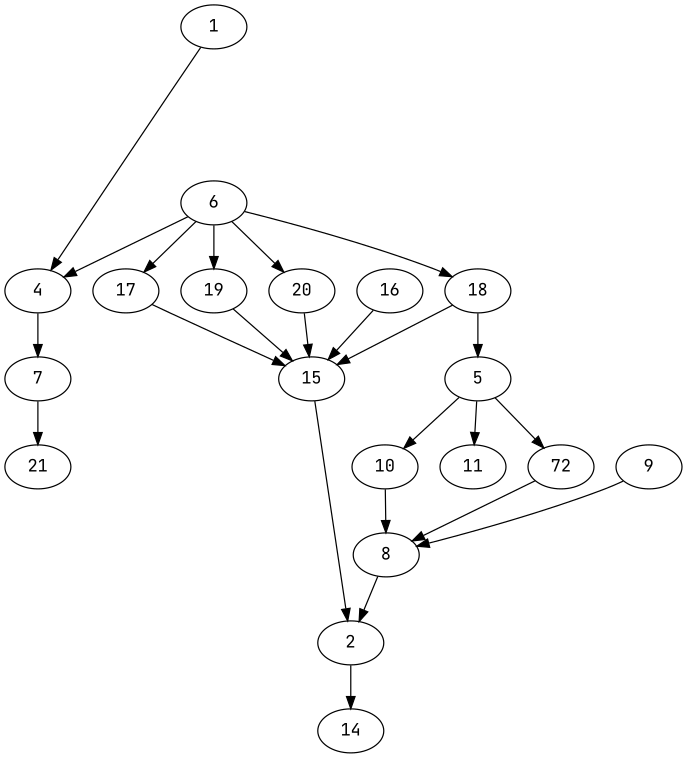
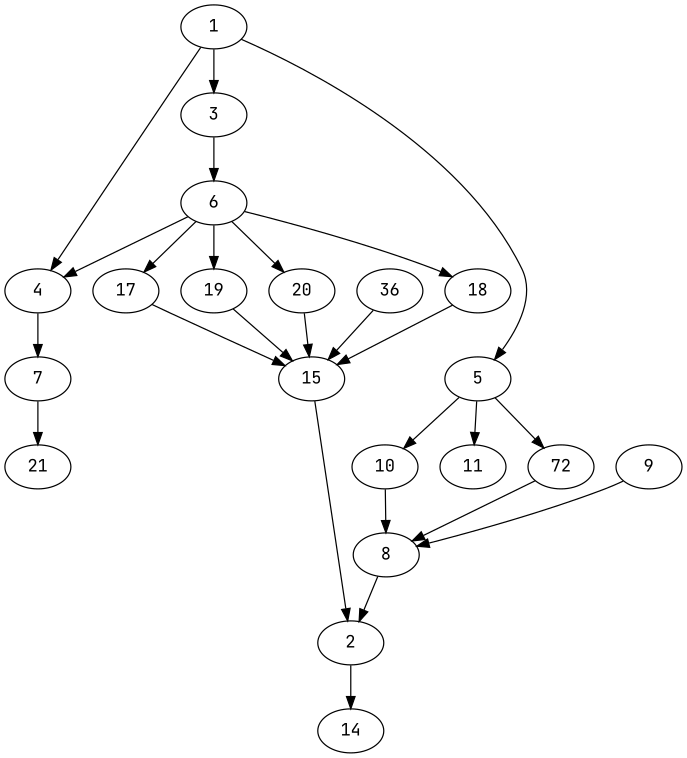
none -> (214, 115)
(390, 291) -> (390, 291)
(478, 329) -> (434, 159)
